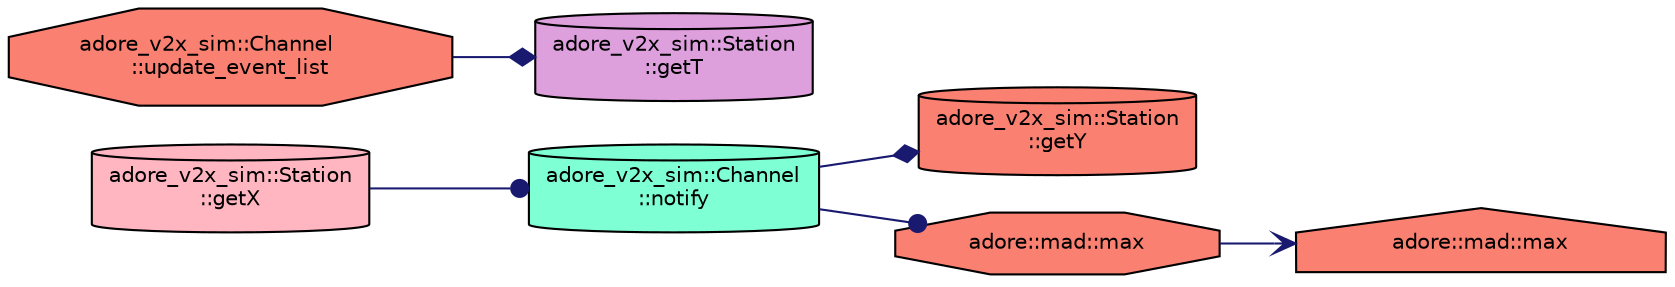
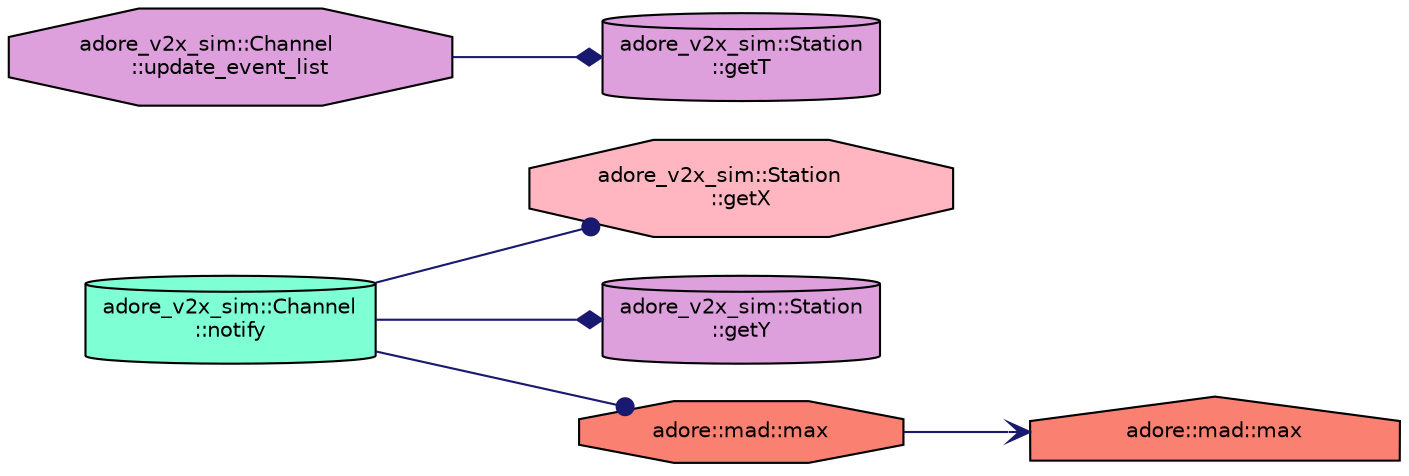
(231, 57) -> (231, 57)
(1057, 131) -> (741, 320)
(231, 188) -> (741, 188)
(440, 188) -> (479, 256)
